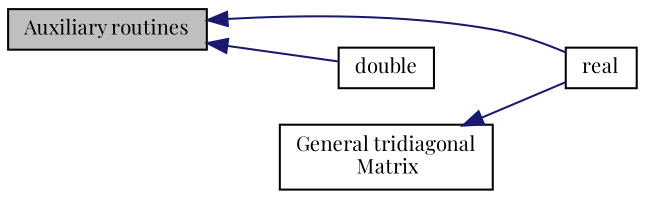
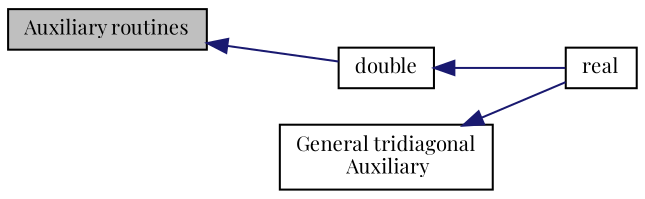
(399, 19) -> (510, 68)
(386, 157) -> (386, 157)
